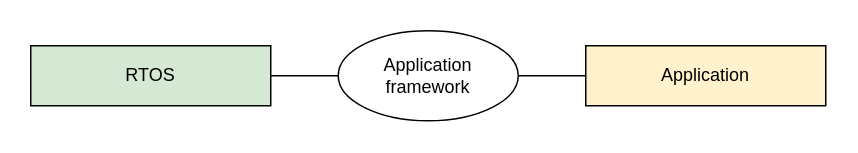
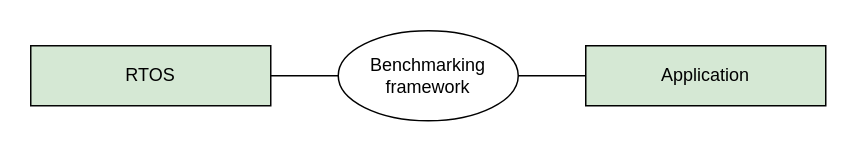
(428, 76) -> (428, 76)
(706, 76) -> (706, 76)
